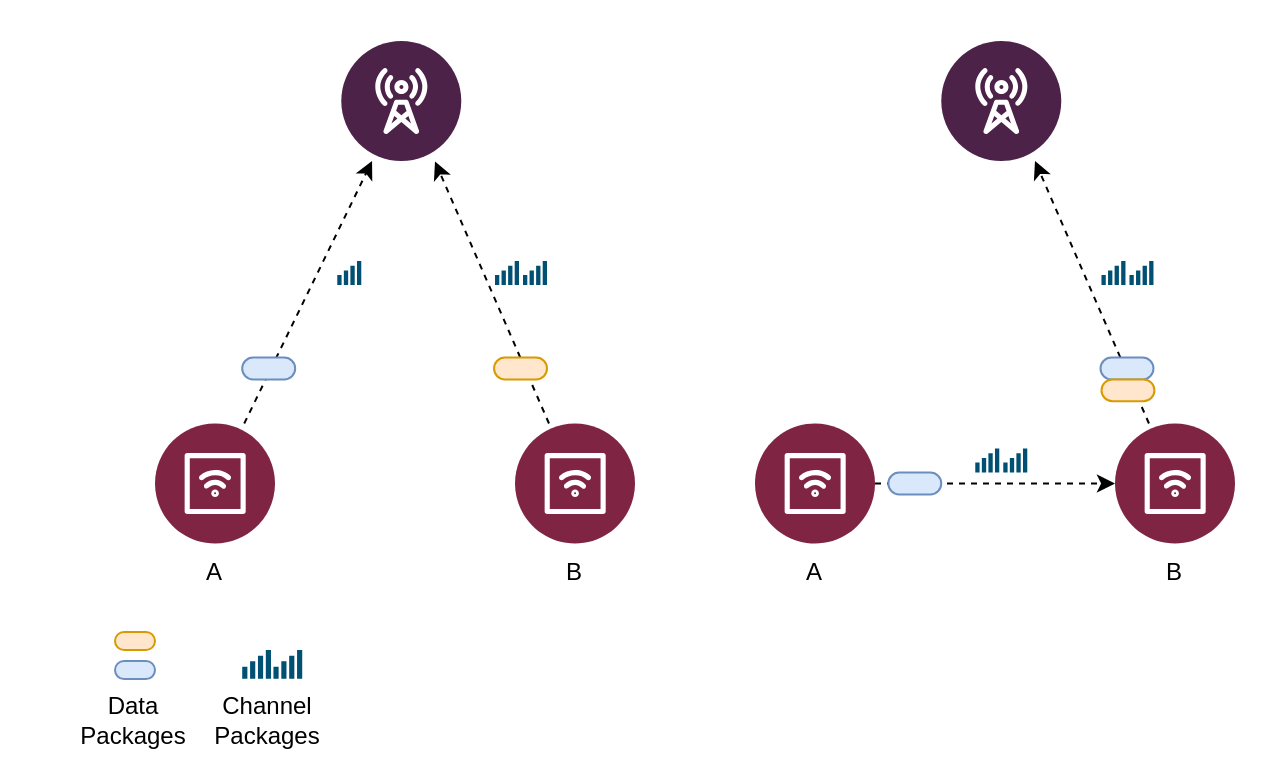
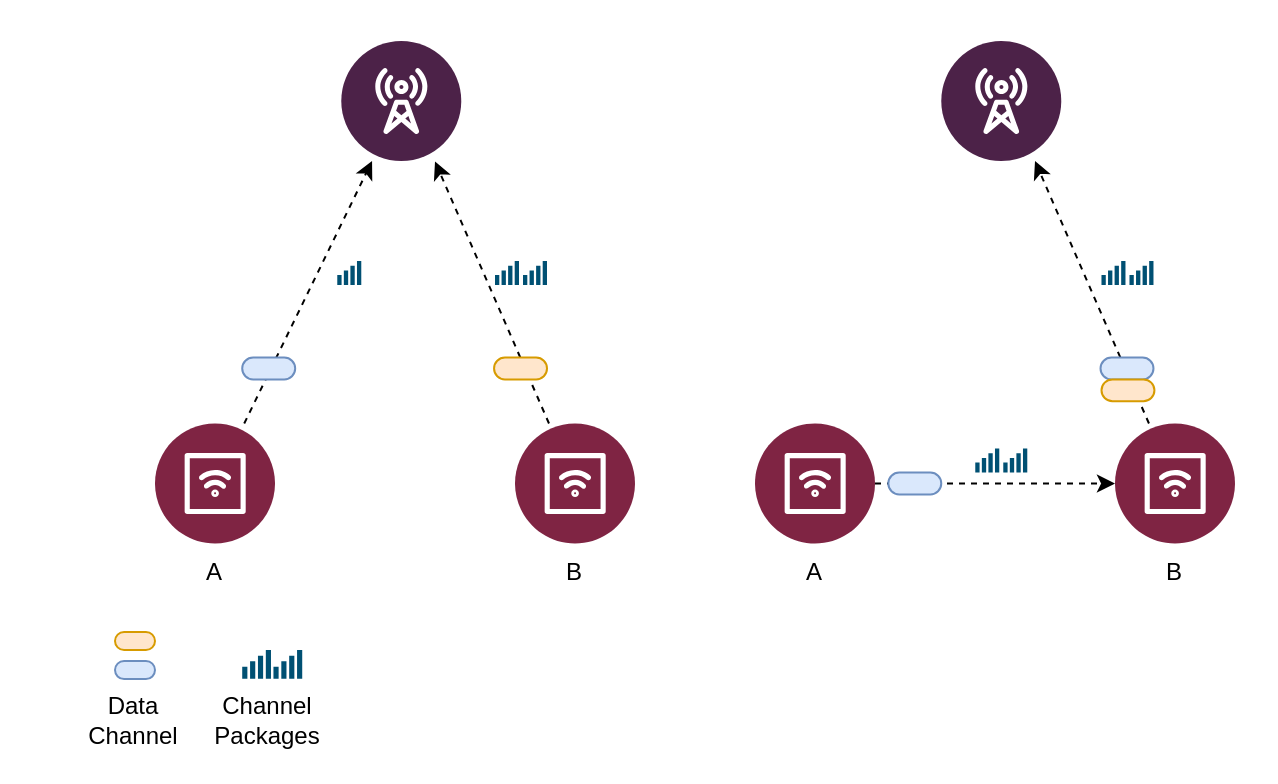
(134, 721) -> (134, 721)
